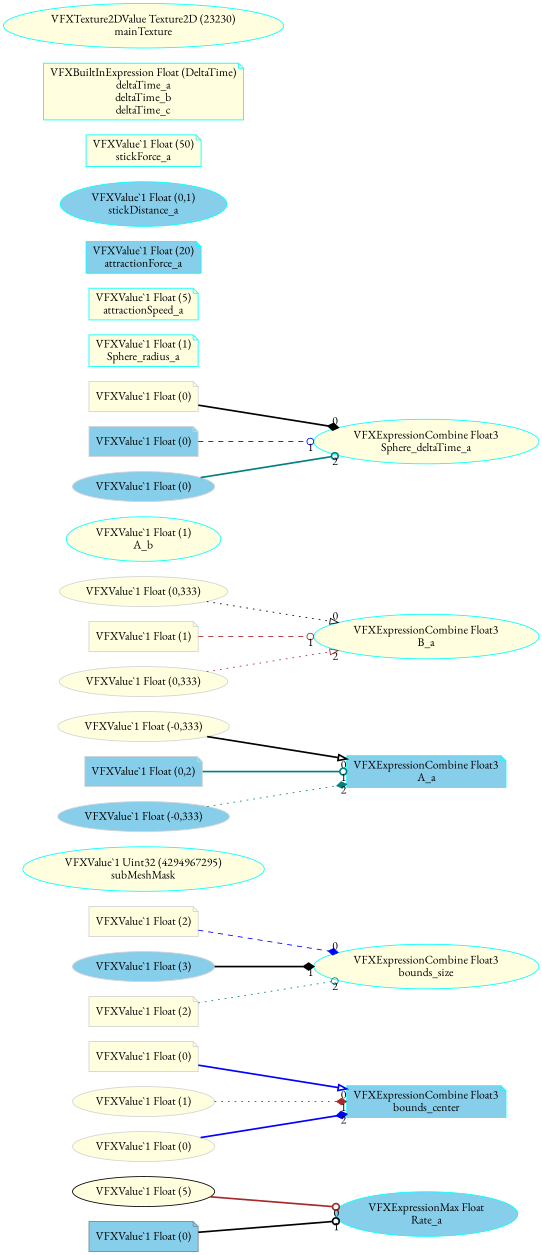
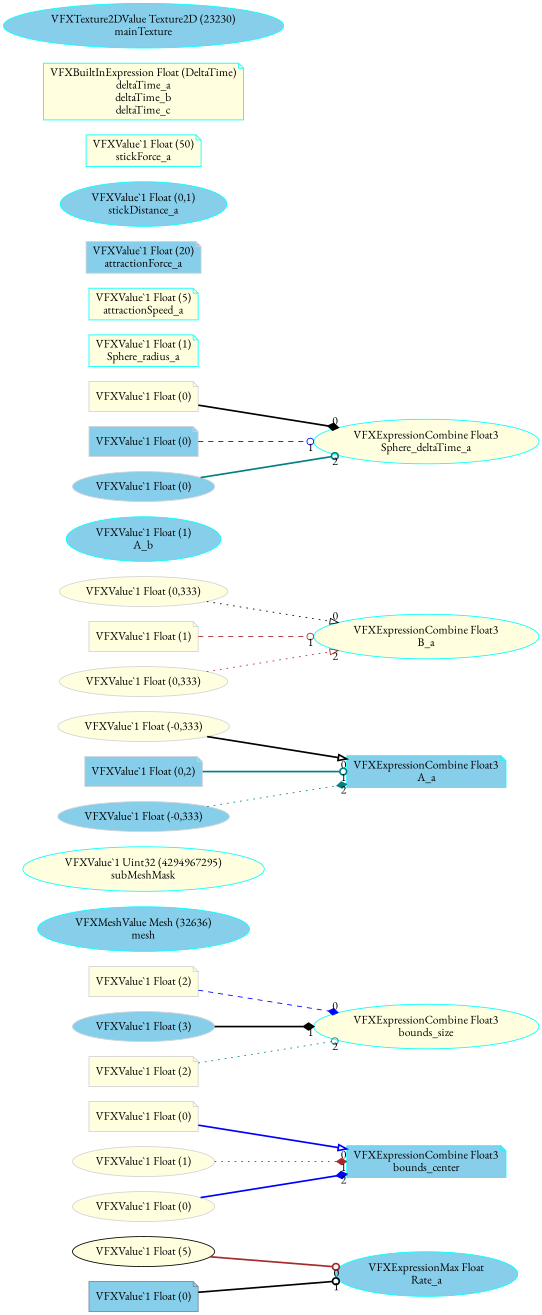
(144, 26) -> (144, 26)
(144, 257) -> (144, 257)
(144, 539) -> (144, 539)
none -> (144, 929)
